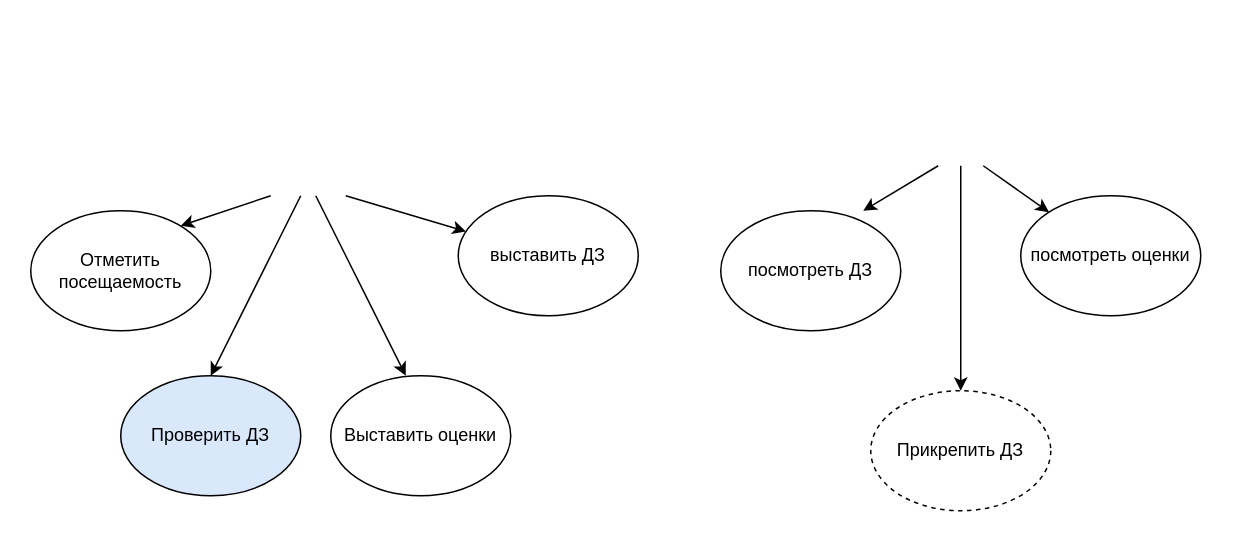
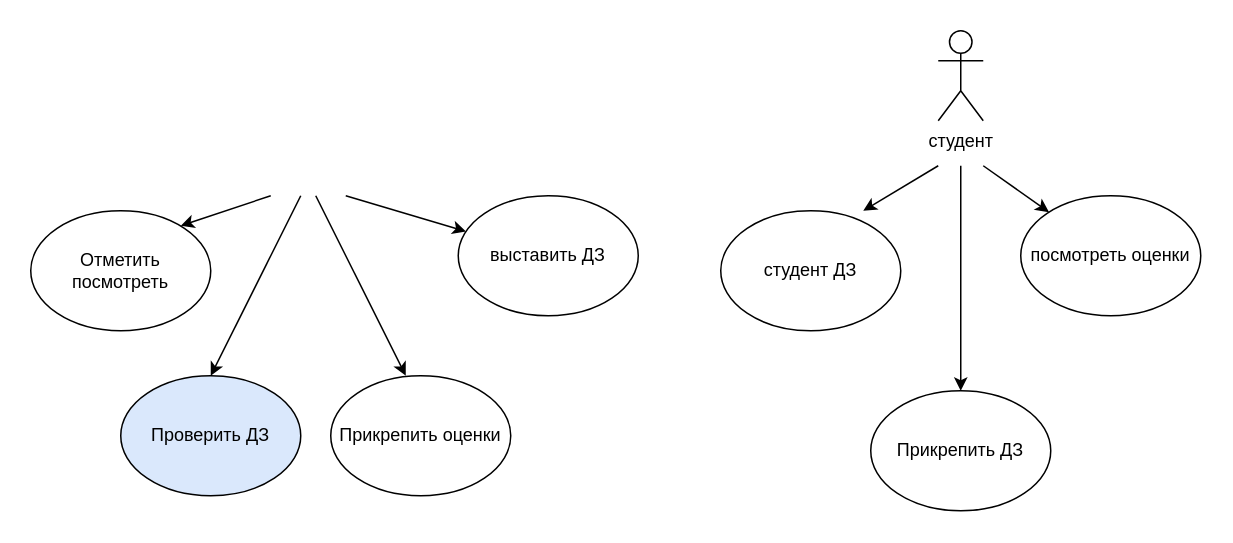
none -> (961, 76)
(121, 271) -> (121, 271)
(811, 271) -> (811, 271)
(421, 436) -> (421, 436)
(961, 451) -> (961, 451)
